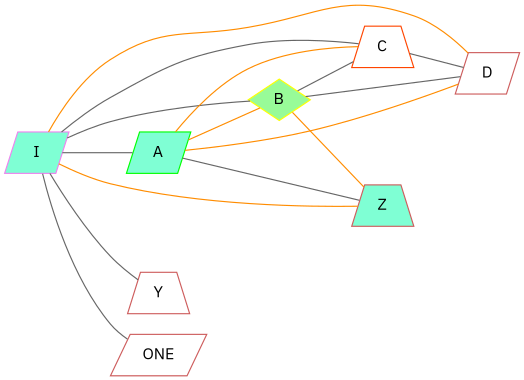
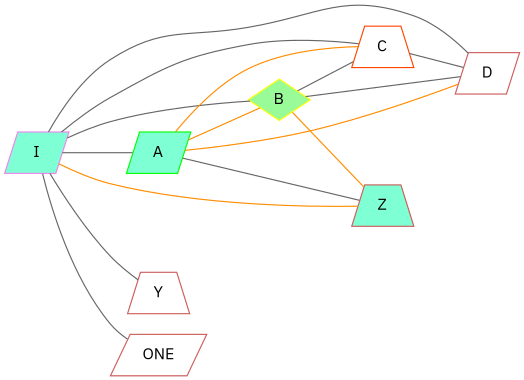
(246, 28) -> (246, 28)
